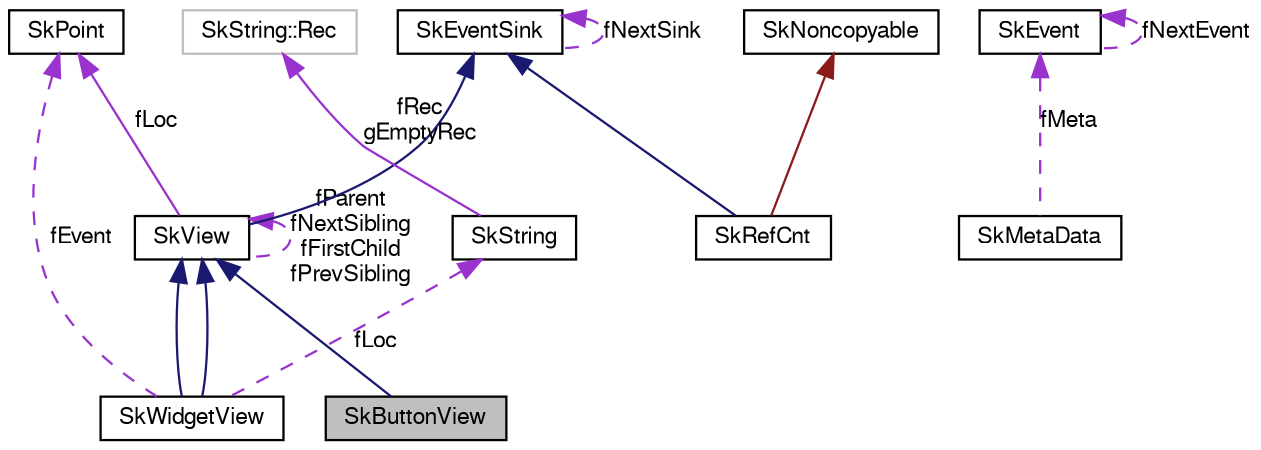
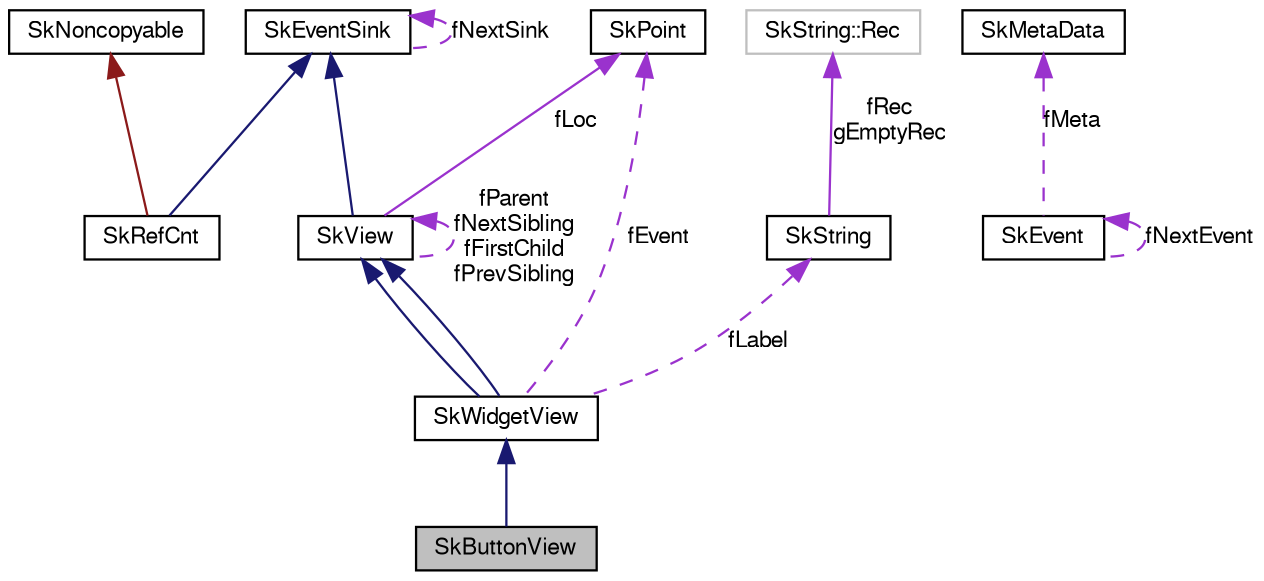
(1040, 147) -> (1044, 147)
(313, 335) -> (506, 495)
(376, 342) -> (759, 342)
